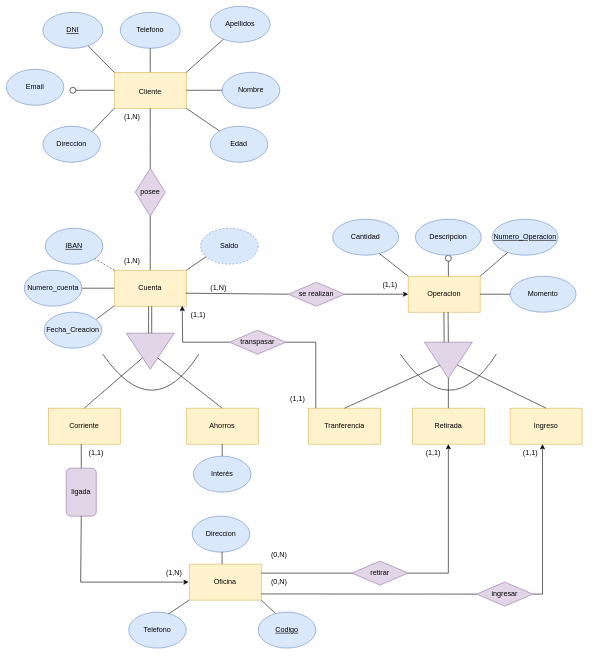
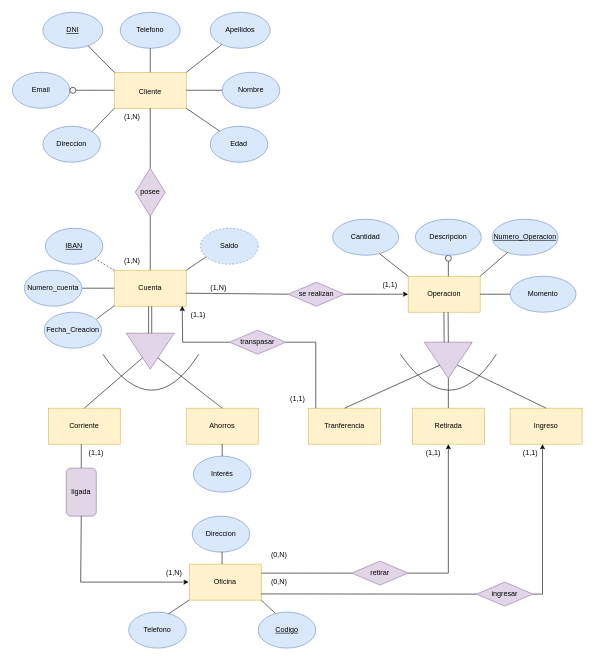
(240, 24) -> (240, 30)
(35, 87) -> (41, 90)
